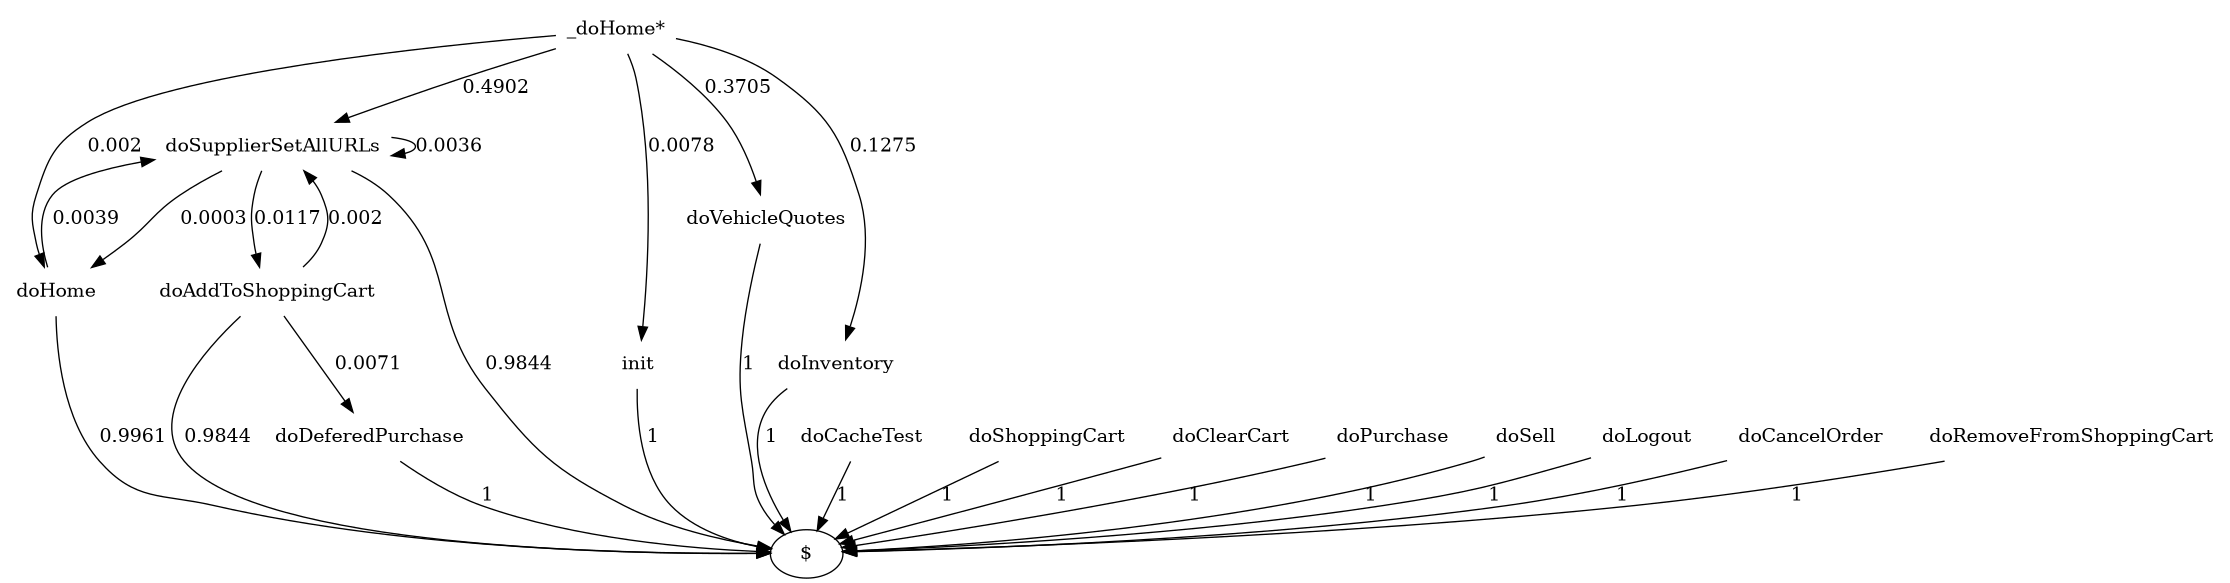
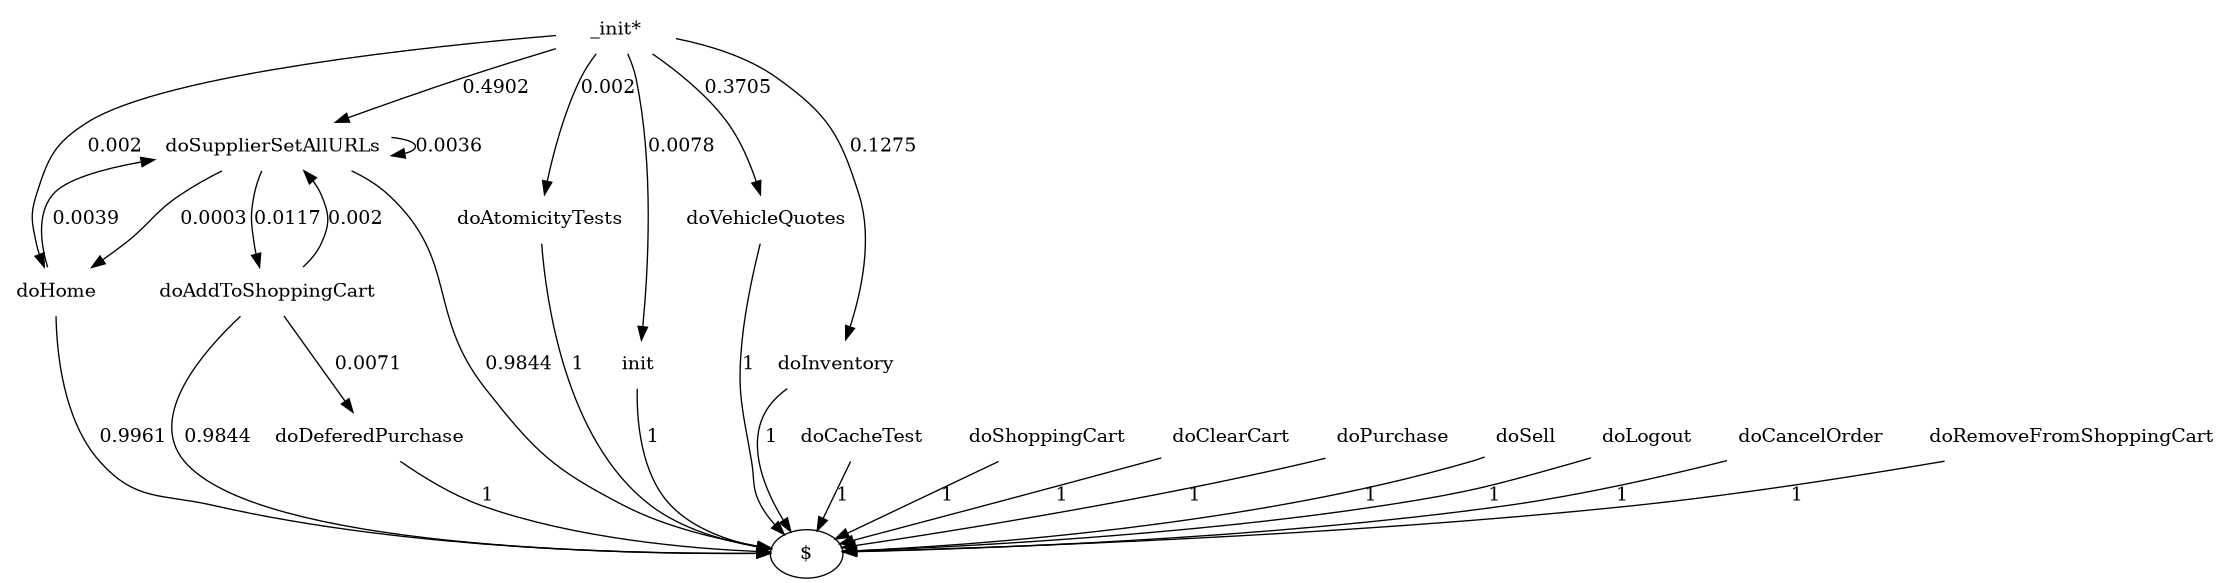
(616, 30) -> (616, 30)
none -> (540, 219)
